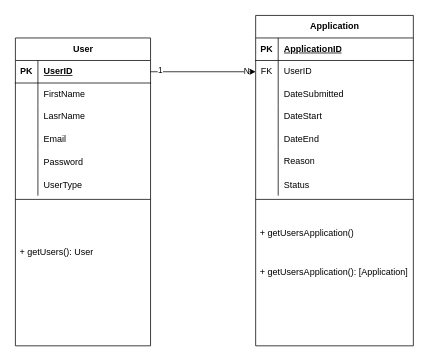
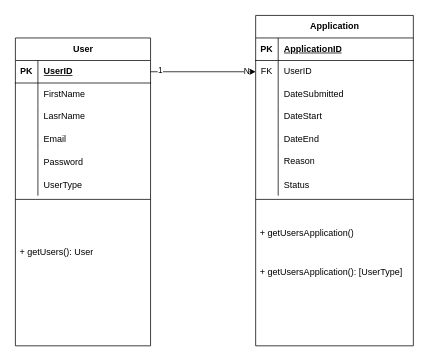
(339, 277) -> (339, 277)
